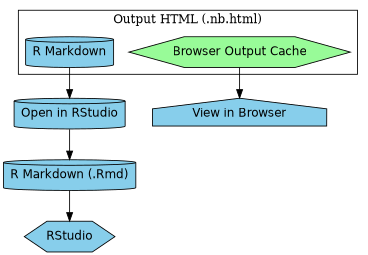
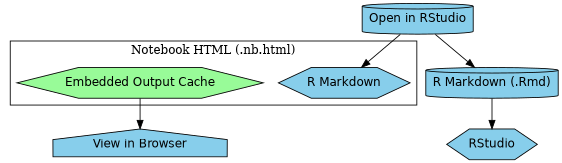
(188, 20) -> (214, 51)
(70, 52) -> (344, 83)
(240, 52) -> (140, 83)
(70, 80) -> (384, 48)
